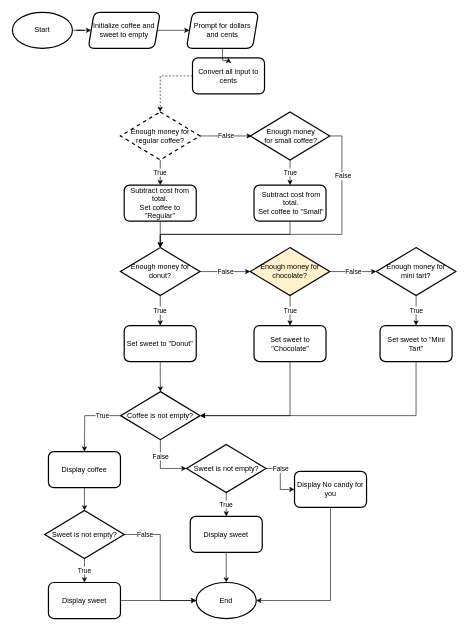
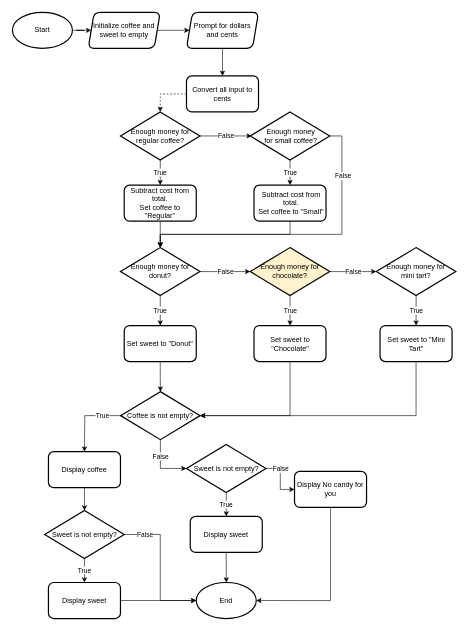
(228, 76) -> (222, 94)
(160, 136) -> (160, 136)
